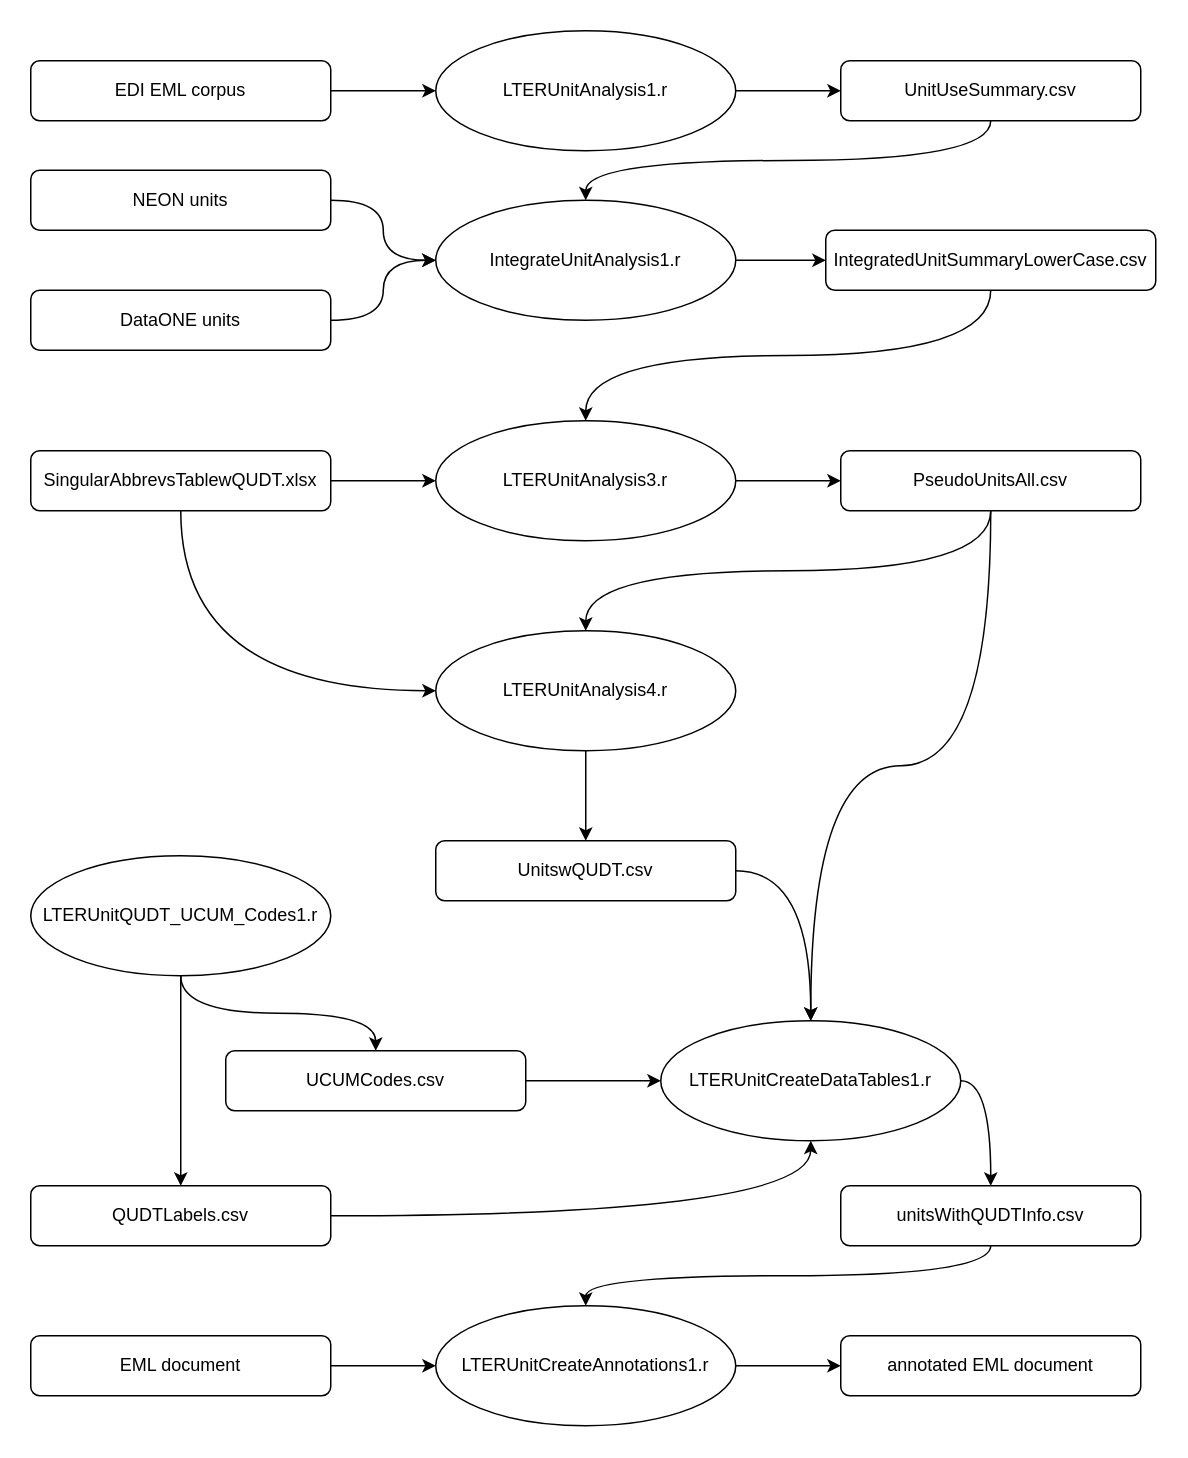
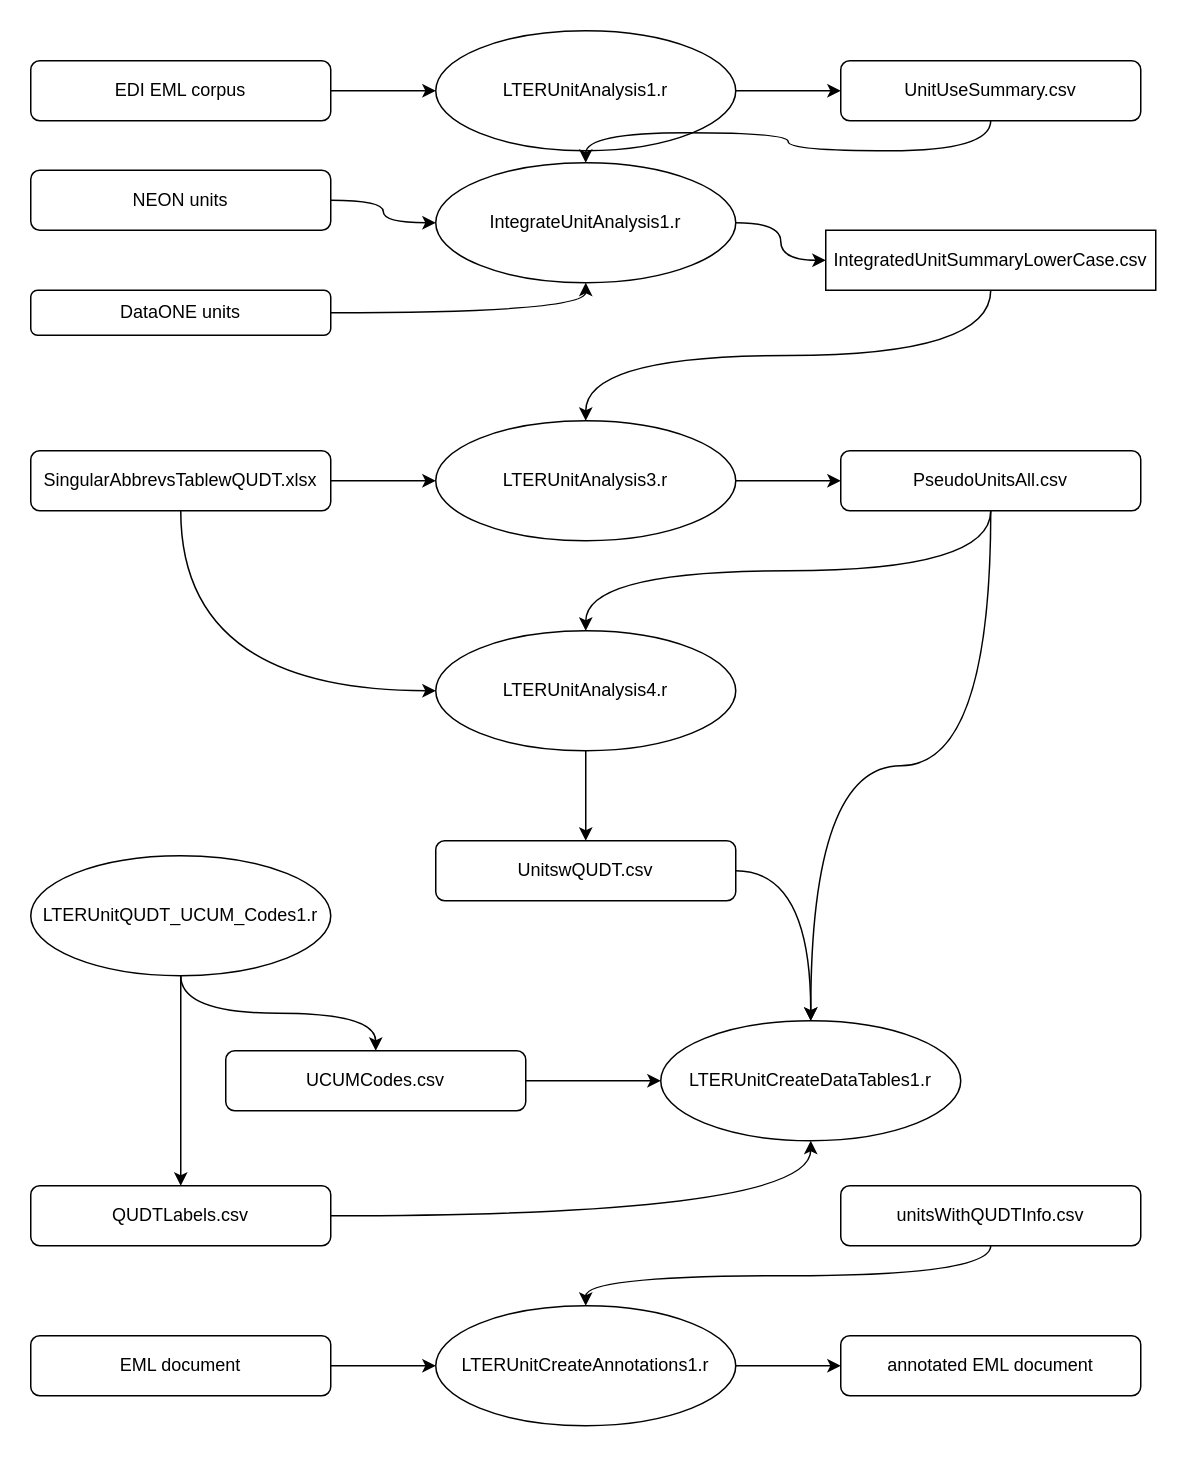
(586, 260) -> (586, 223)
(991, 260) -> (991, 260)
(181, 320) -> (181, 313)
(988, 1124) -> none
